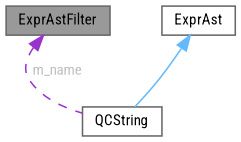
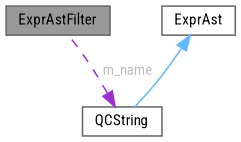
(39, 91) -> (89, 63)
